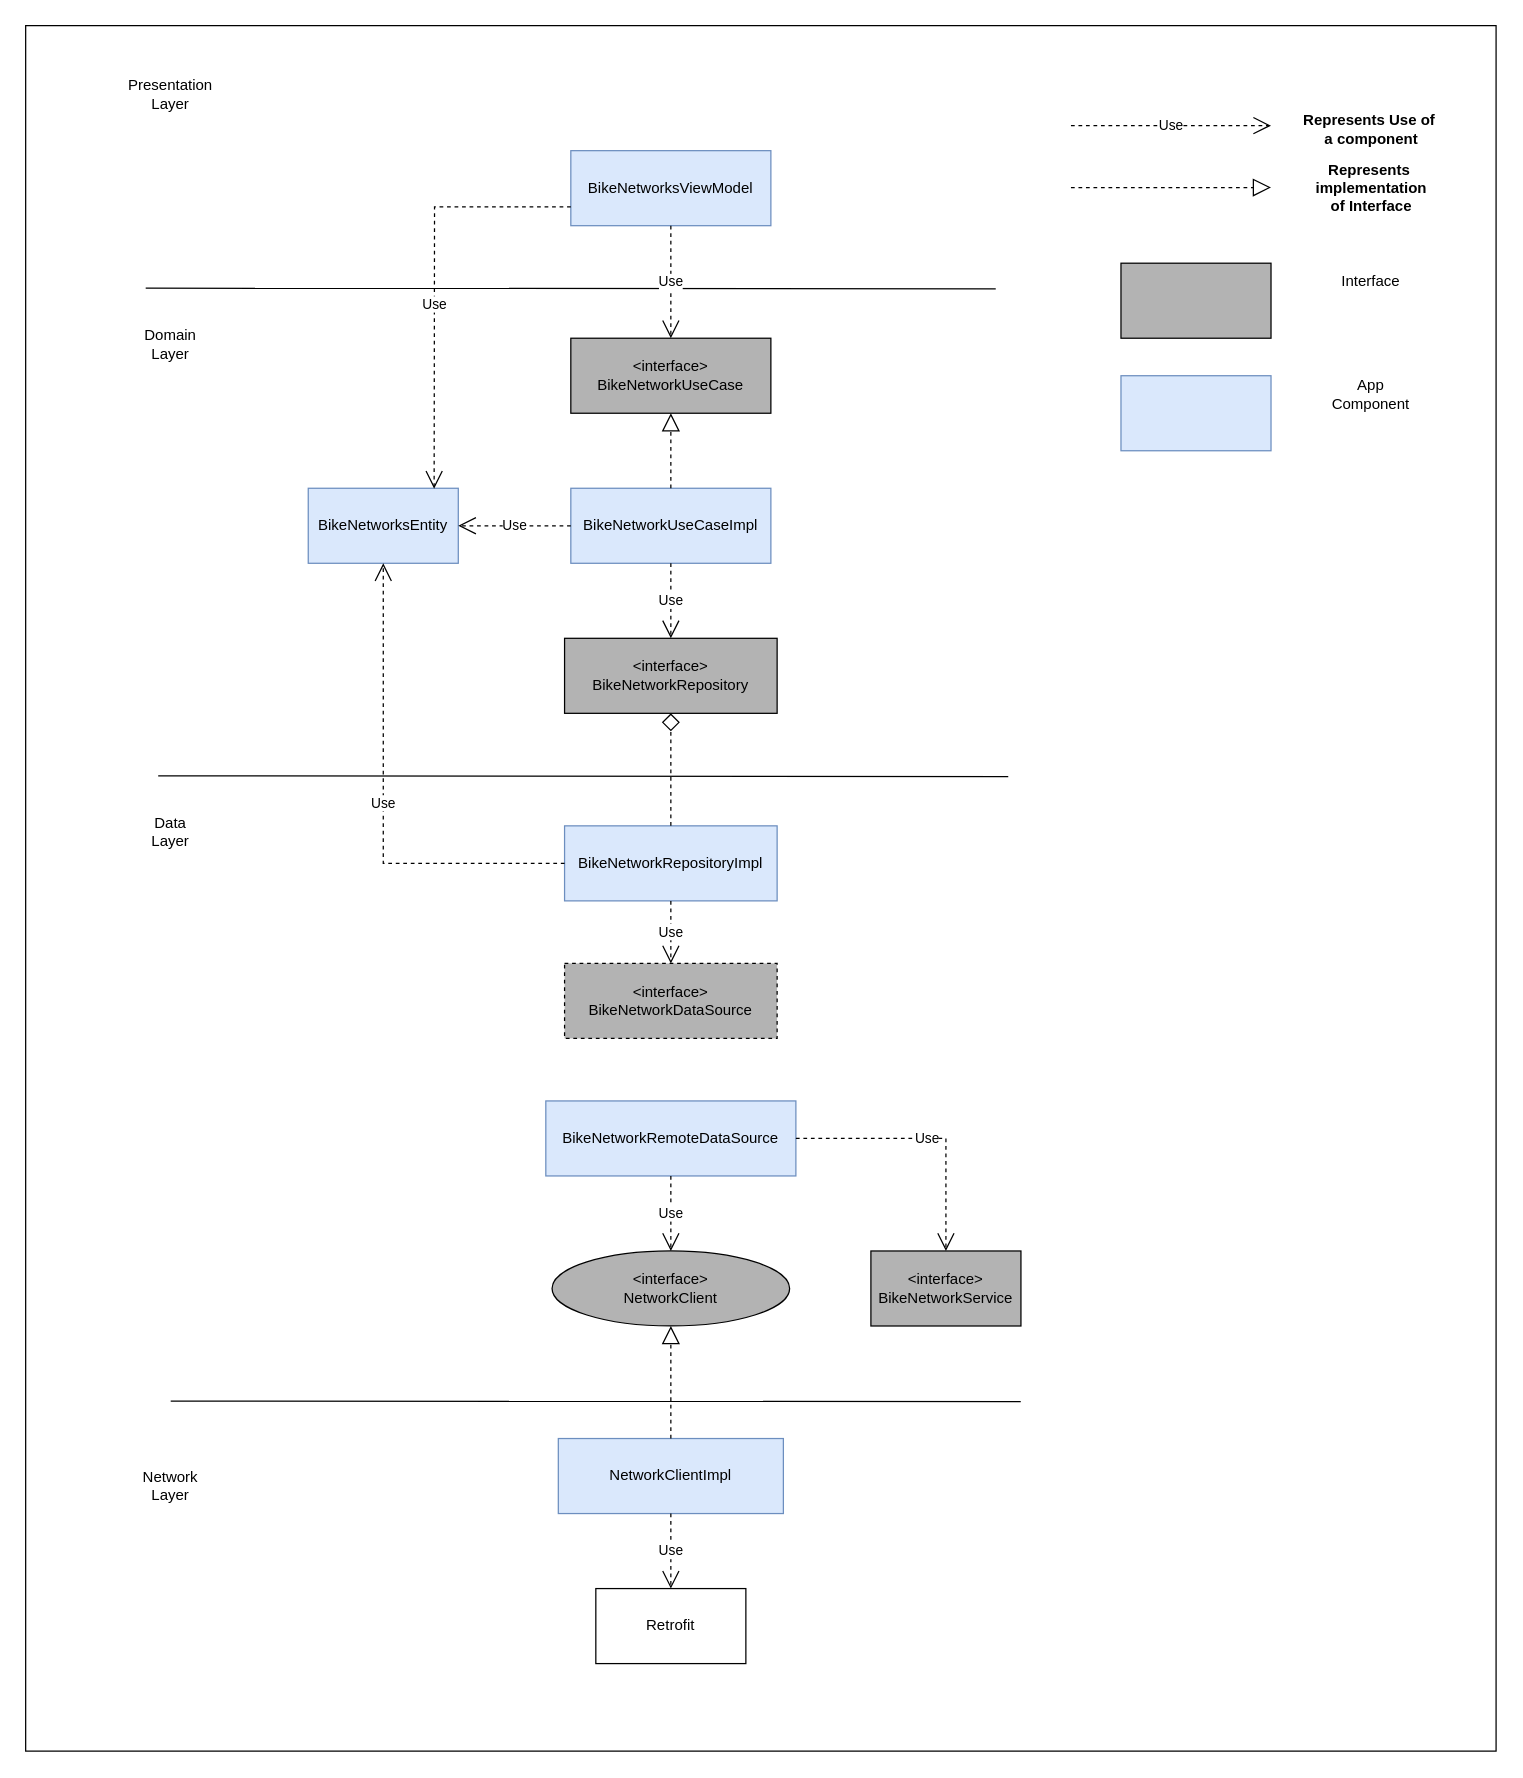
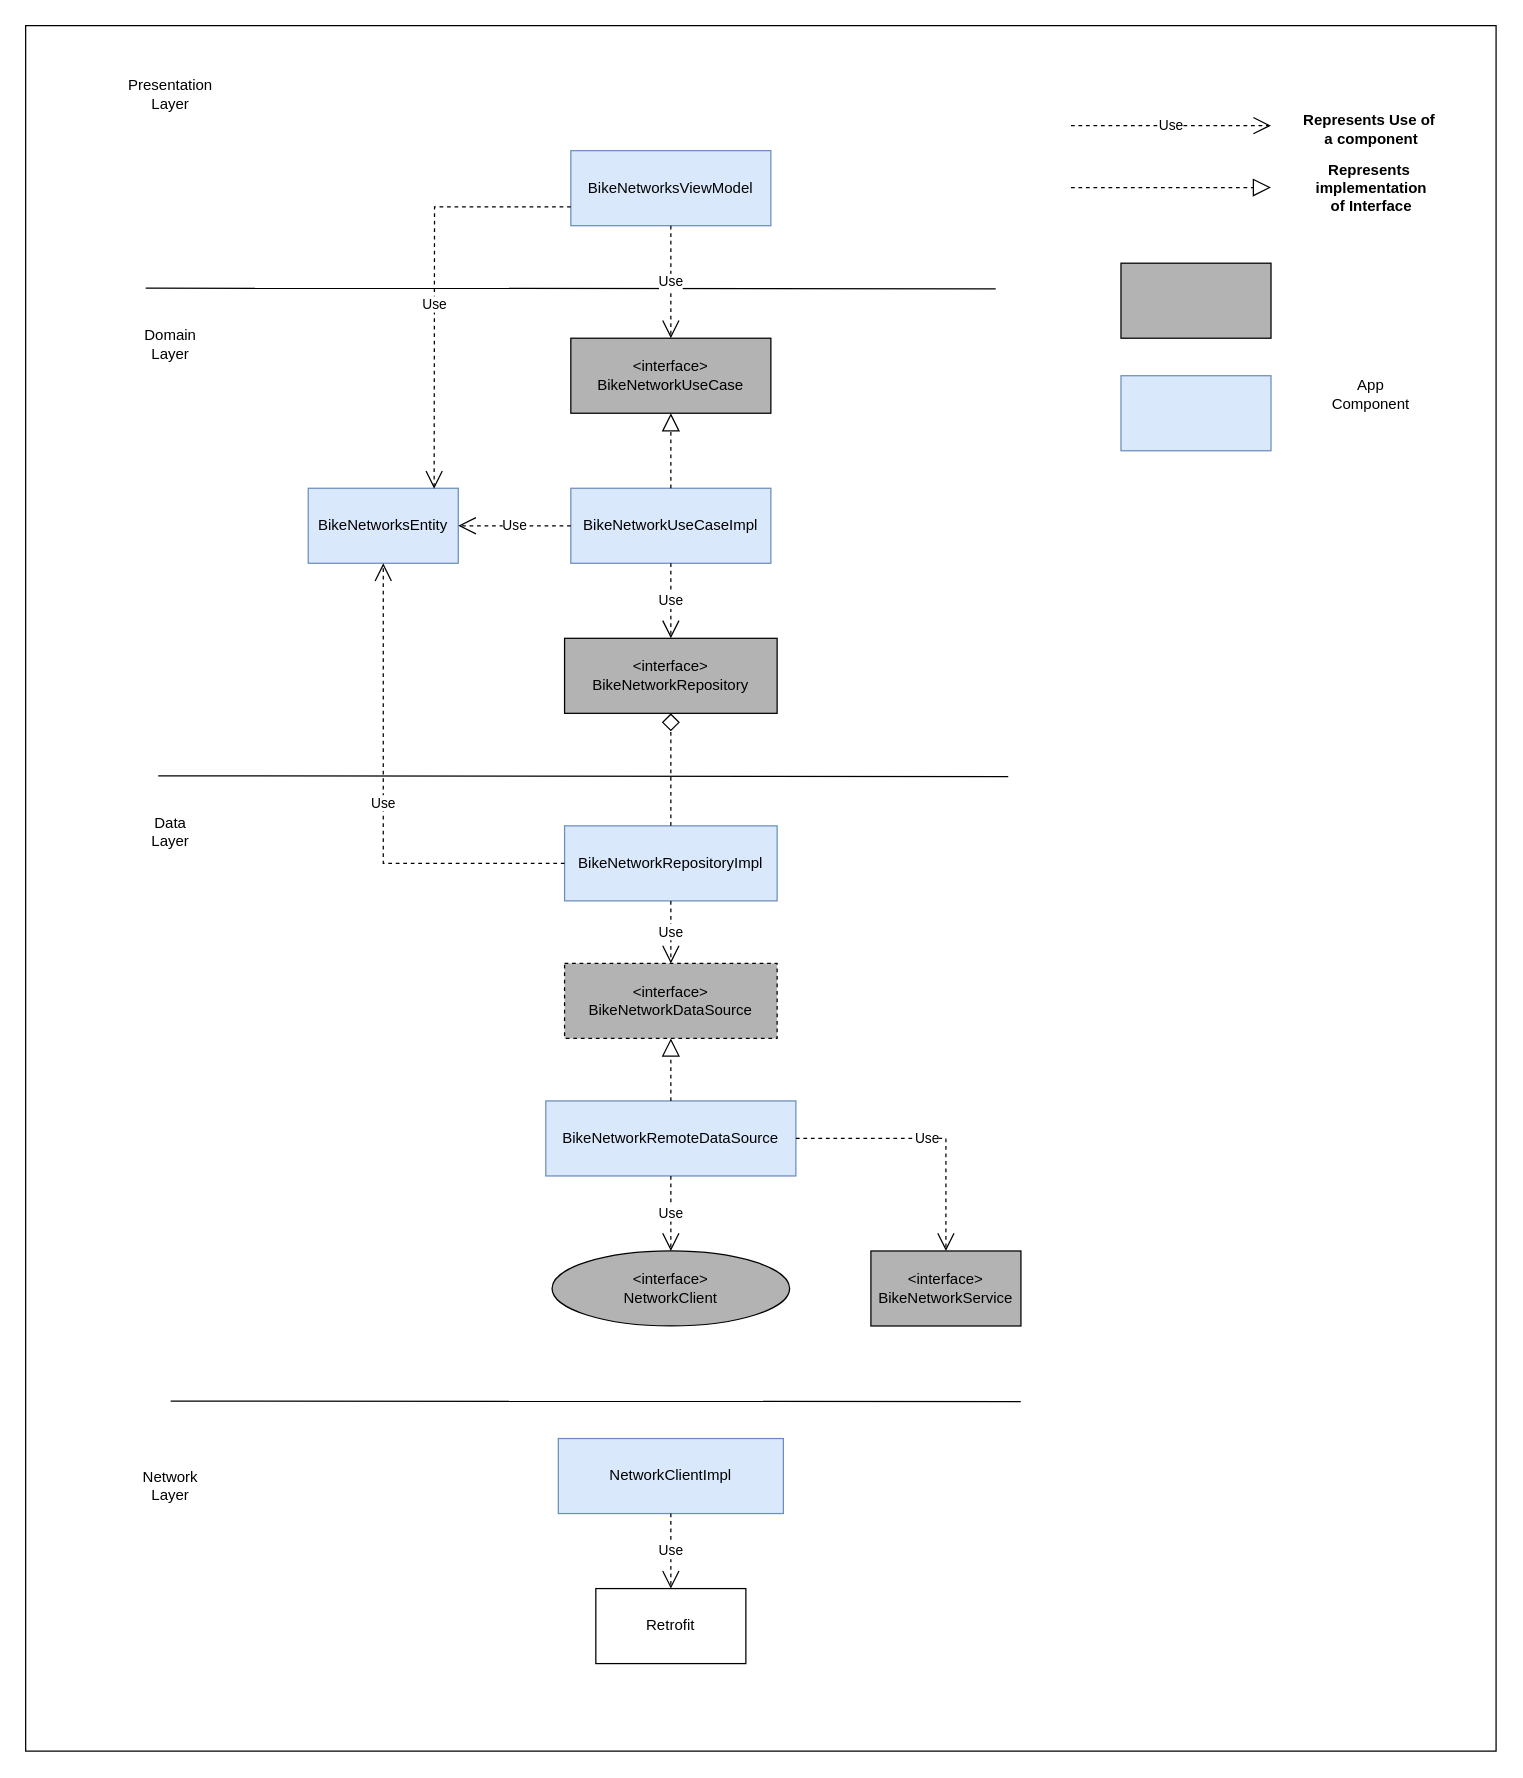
(1371, 282) -> none
none -> (671, 1078)
(671, 1391) -> none
